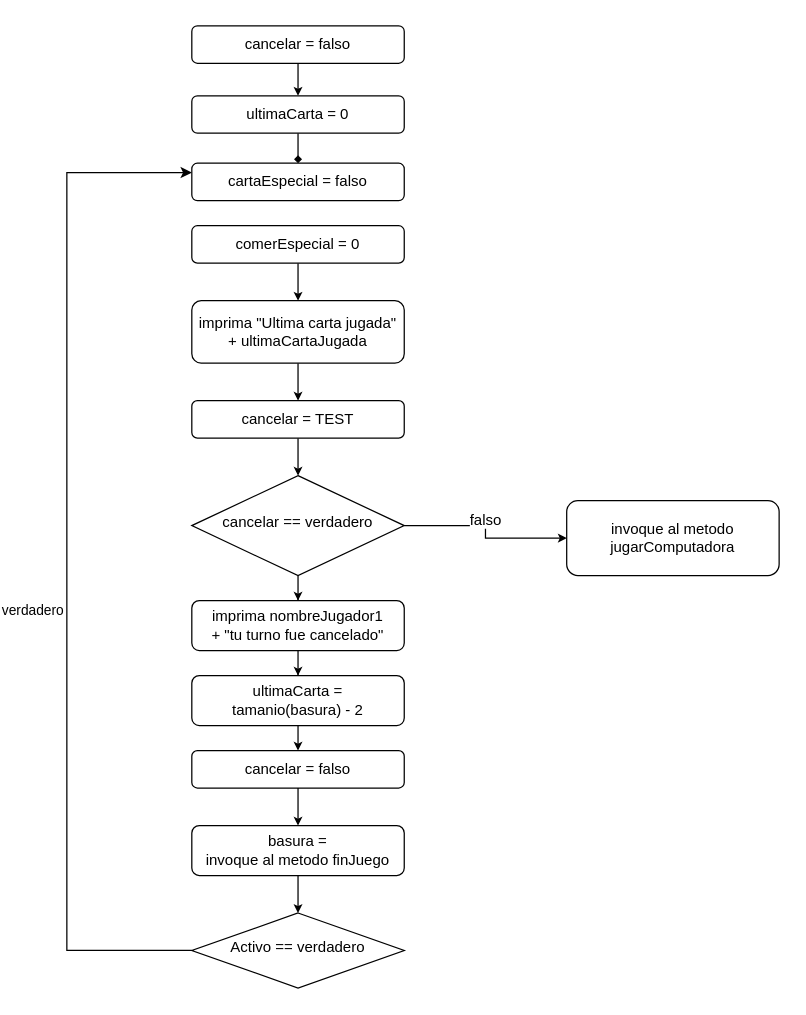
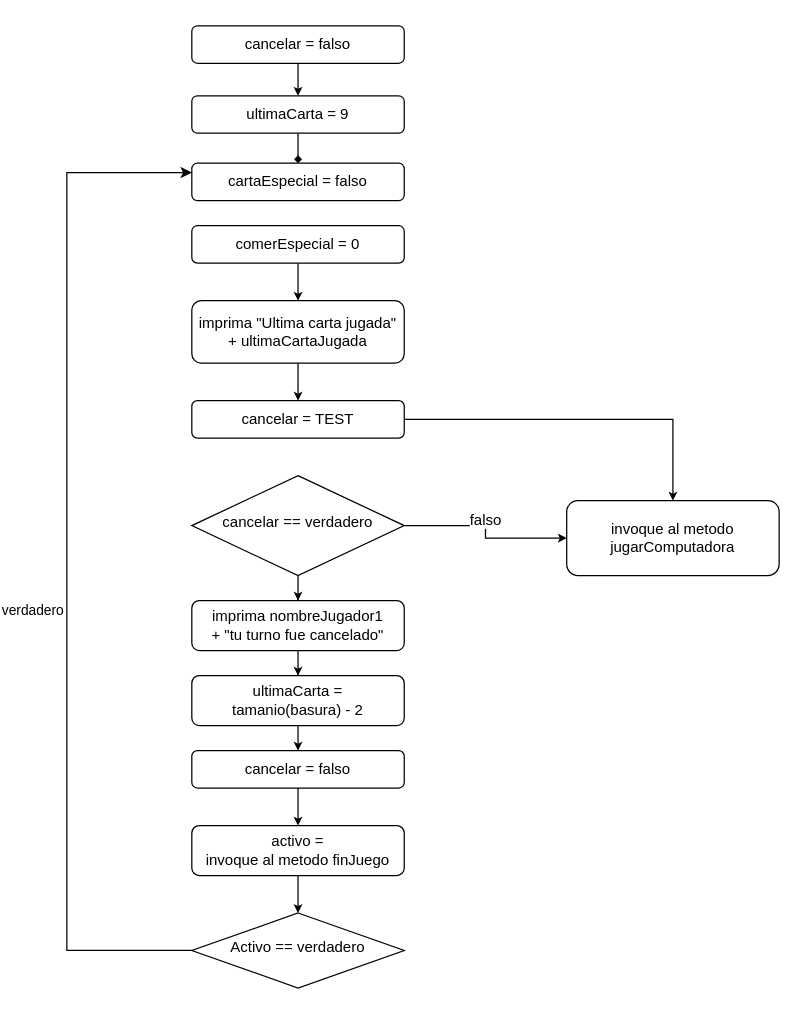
(298, 114) -> (298, 114)
(298, 461) -> (576, 419)
(298, 851) -> (298, 851)
